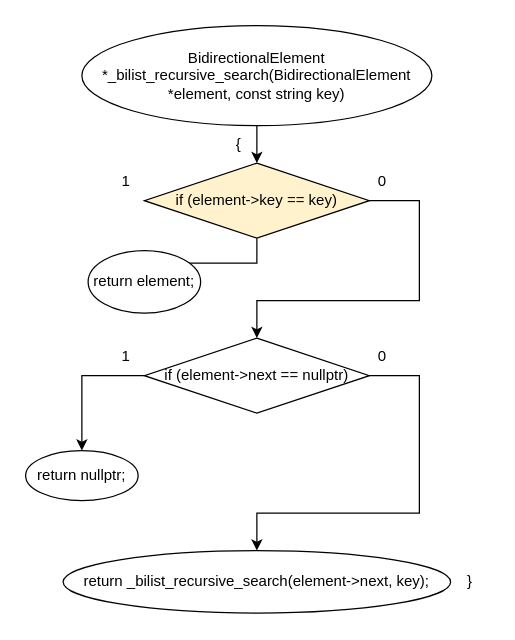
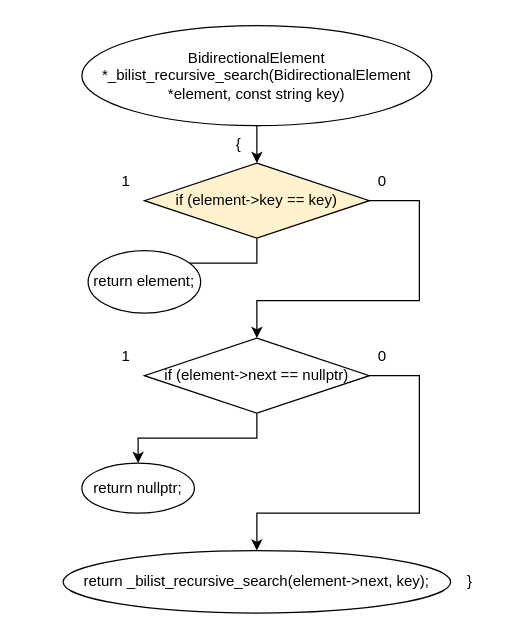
(82, 476) -> (138, 488)
